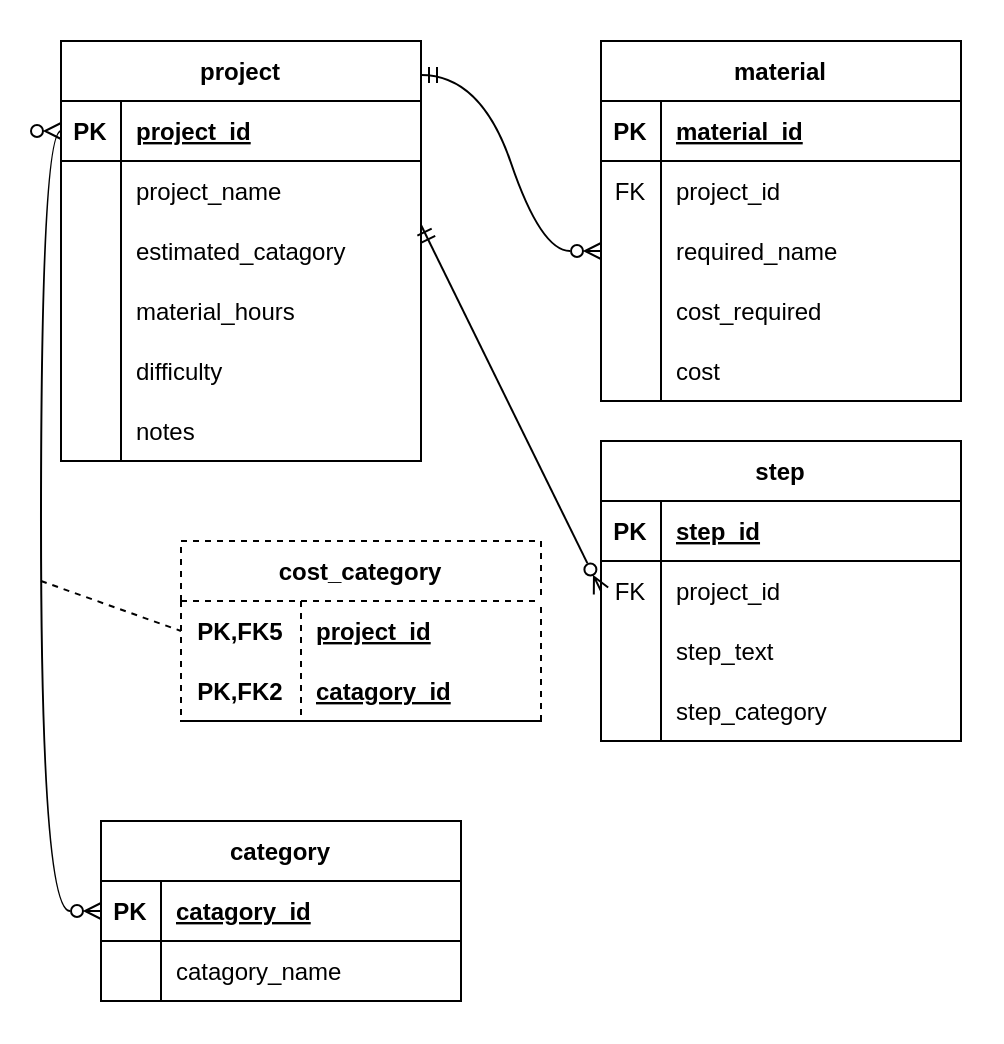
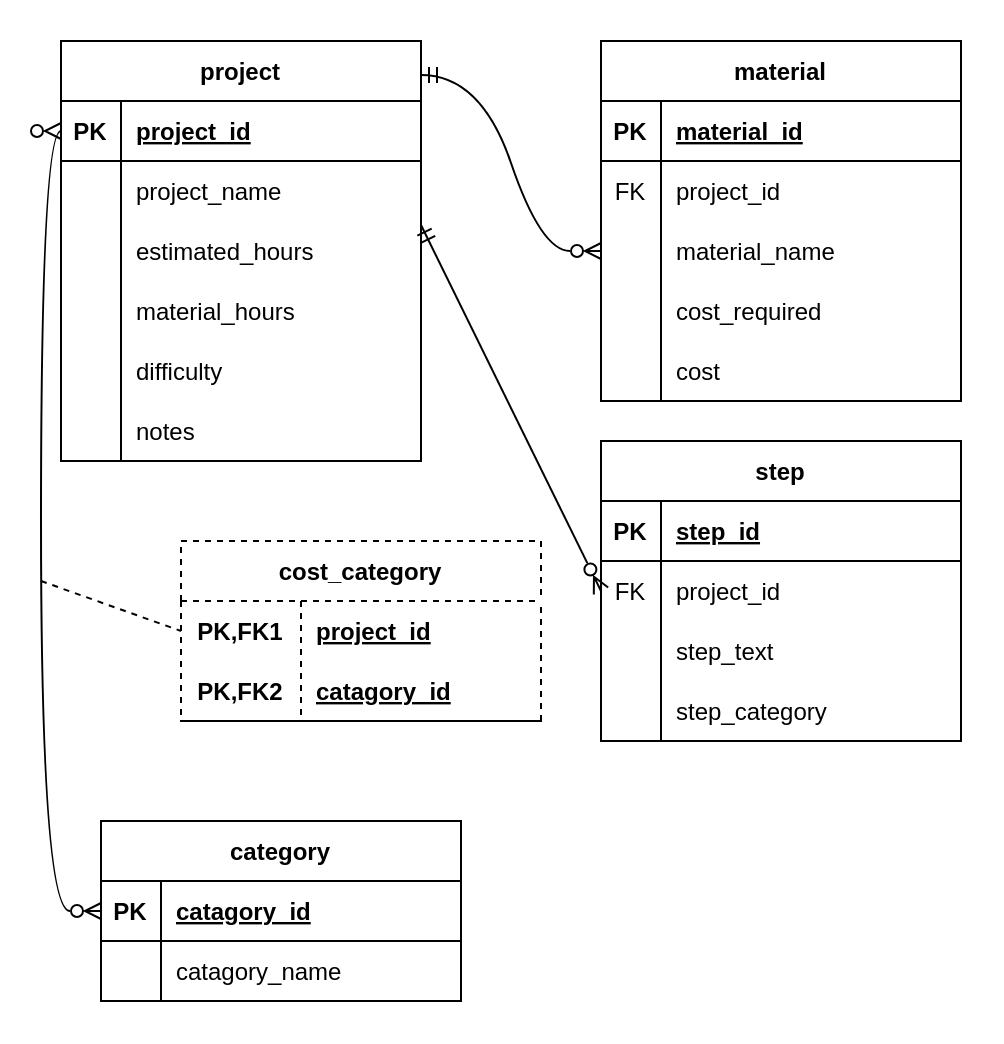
(254, 252) -> (234, 252)
(760, 252) -> (757, 252)
(240, 632) -> (240, 632)
